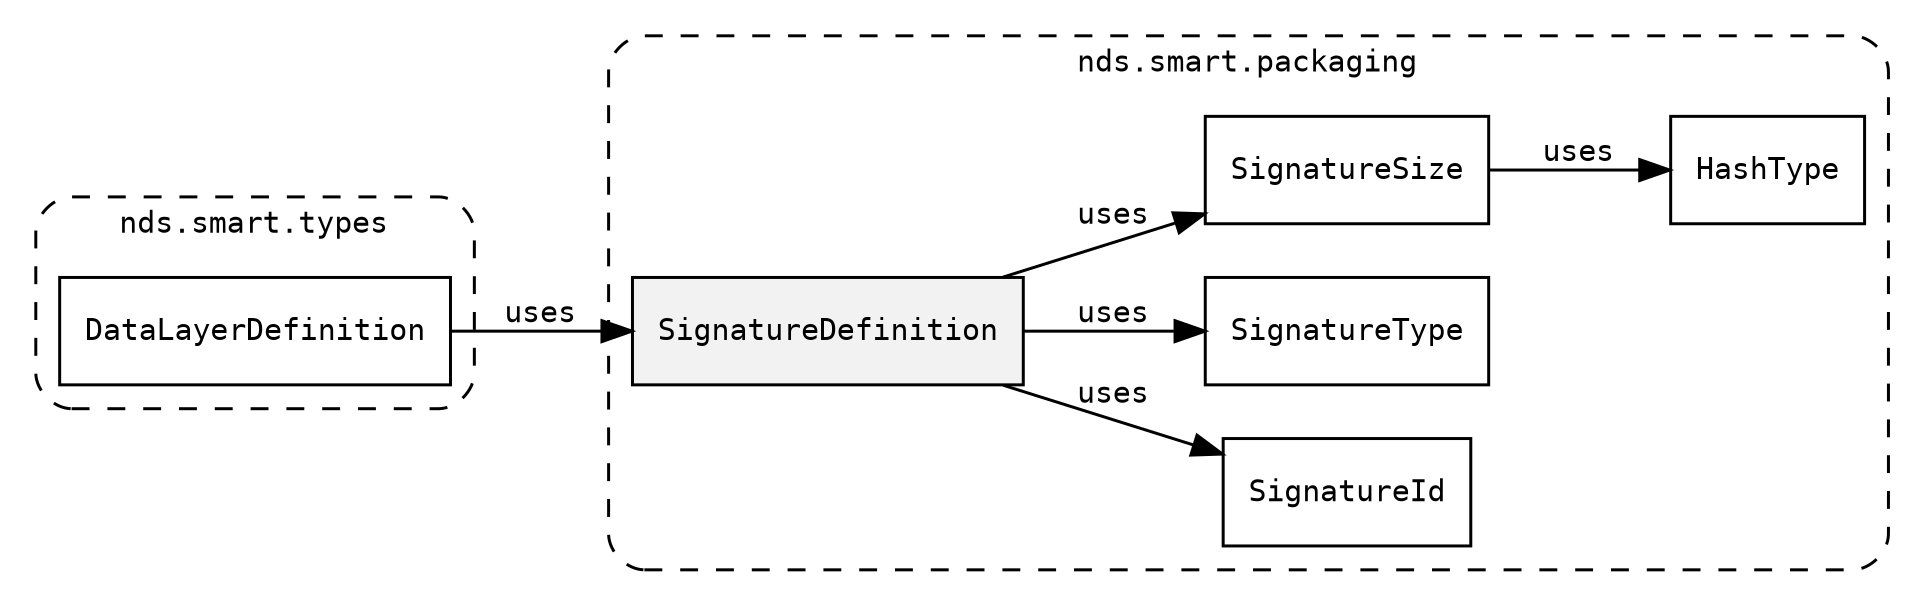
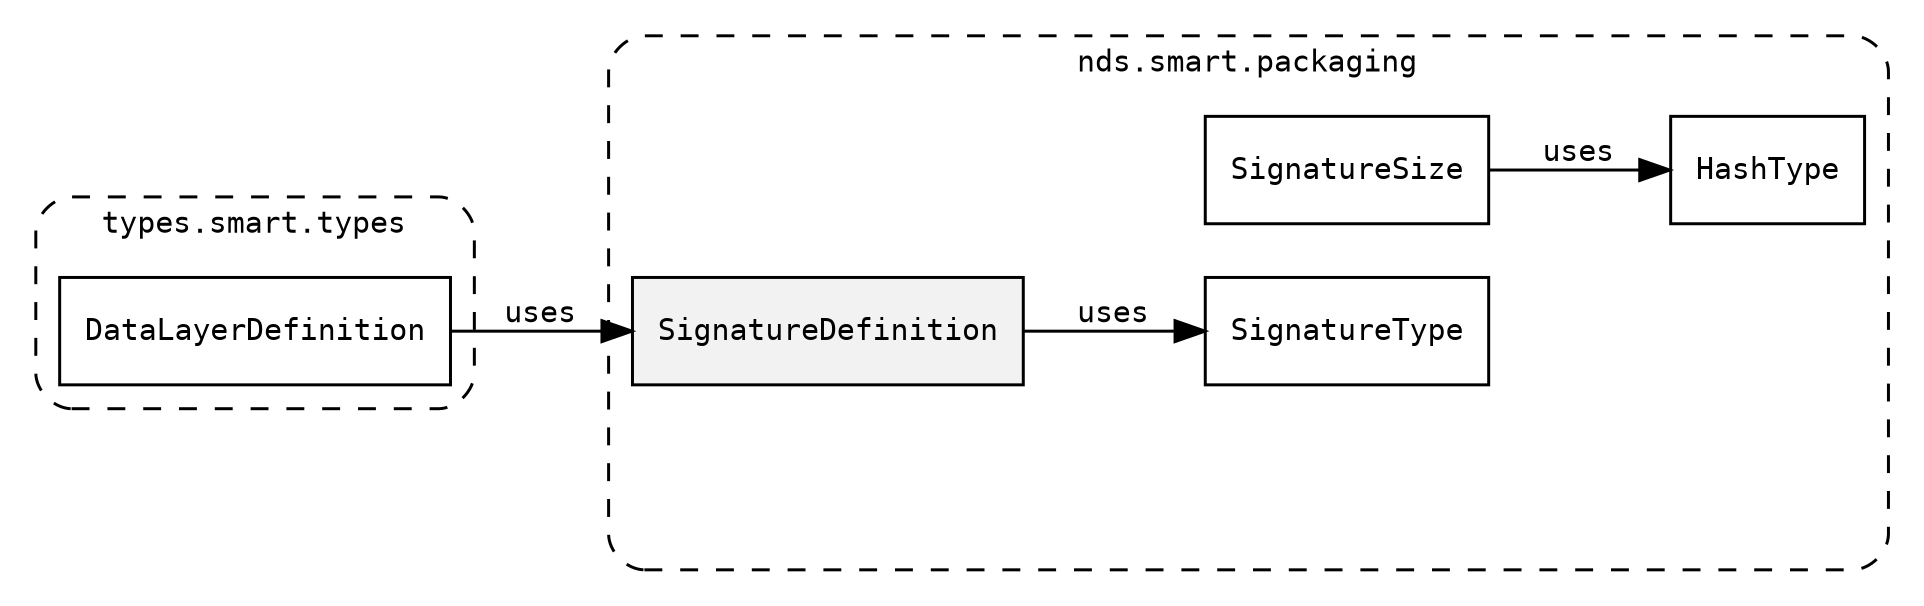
(255, 225) -> (255, 225)
(1089, 250) -> none
(1347, 492) -> none
